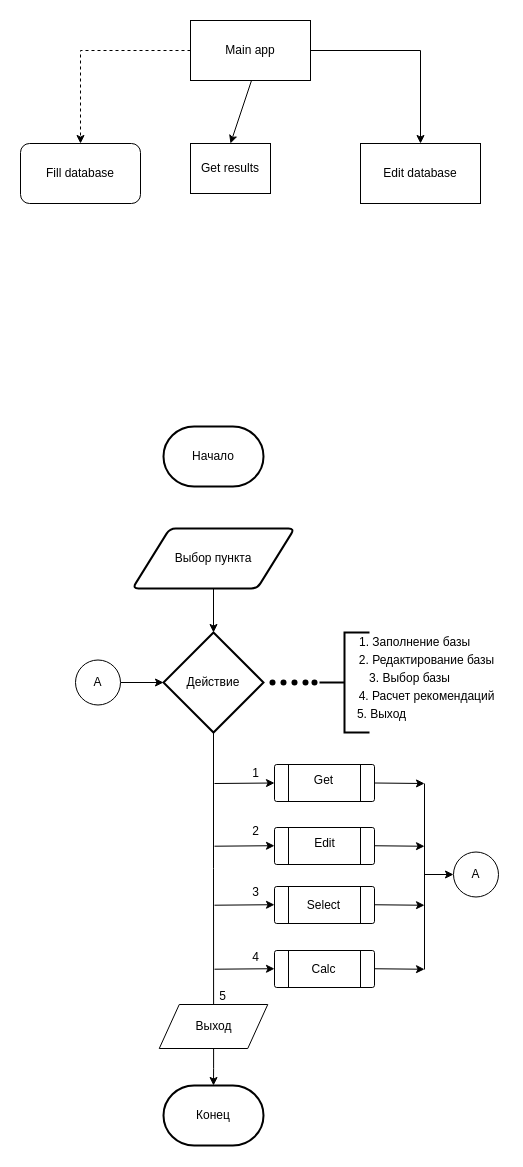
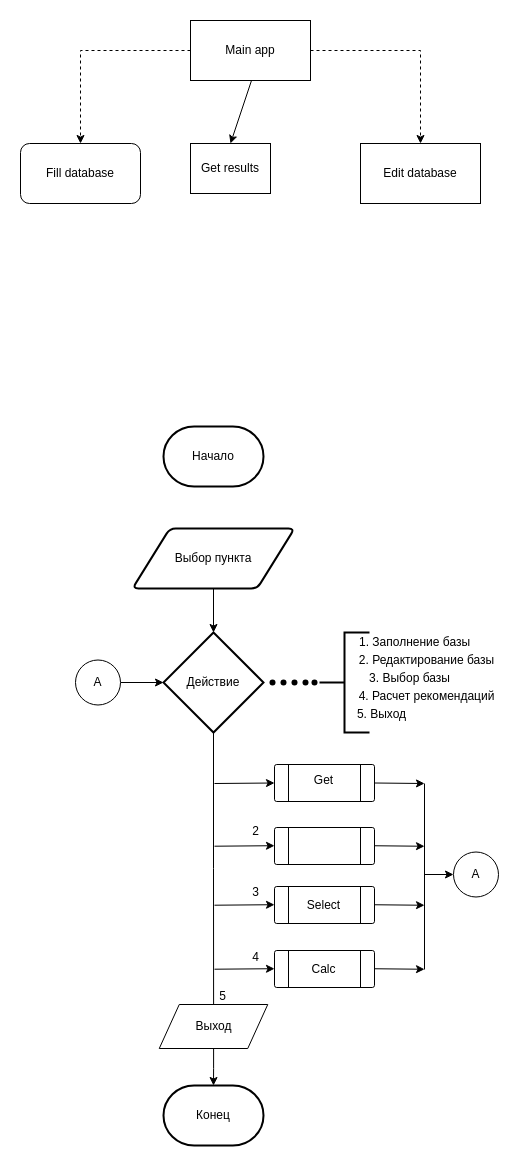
(409, 51) -> (409, 51)
(255, 774) -> none
(324, 844) -> none
